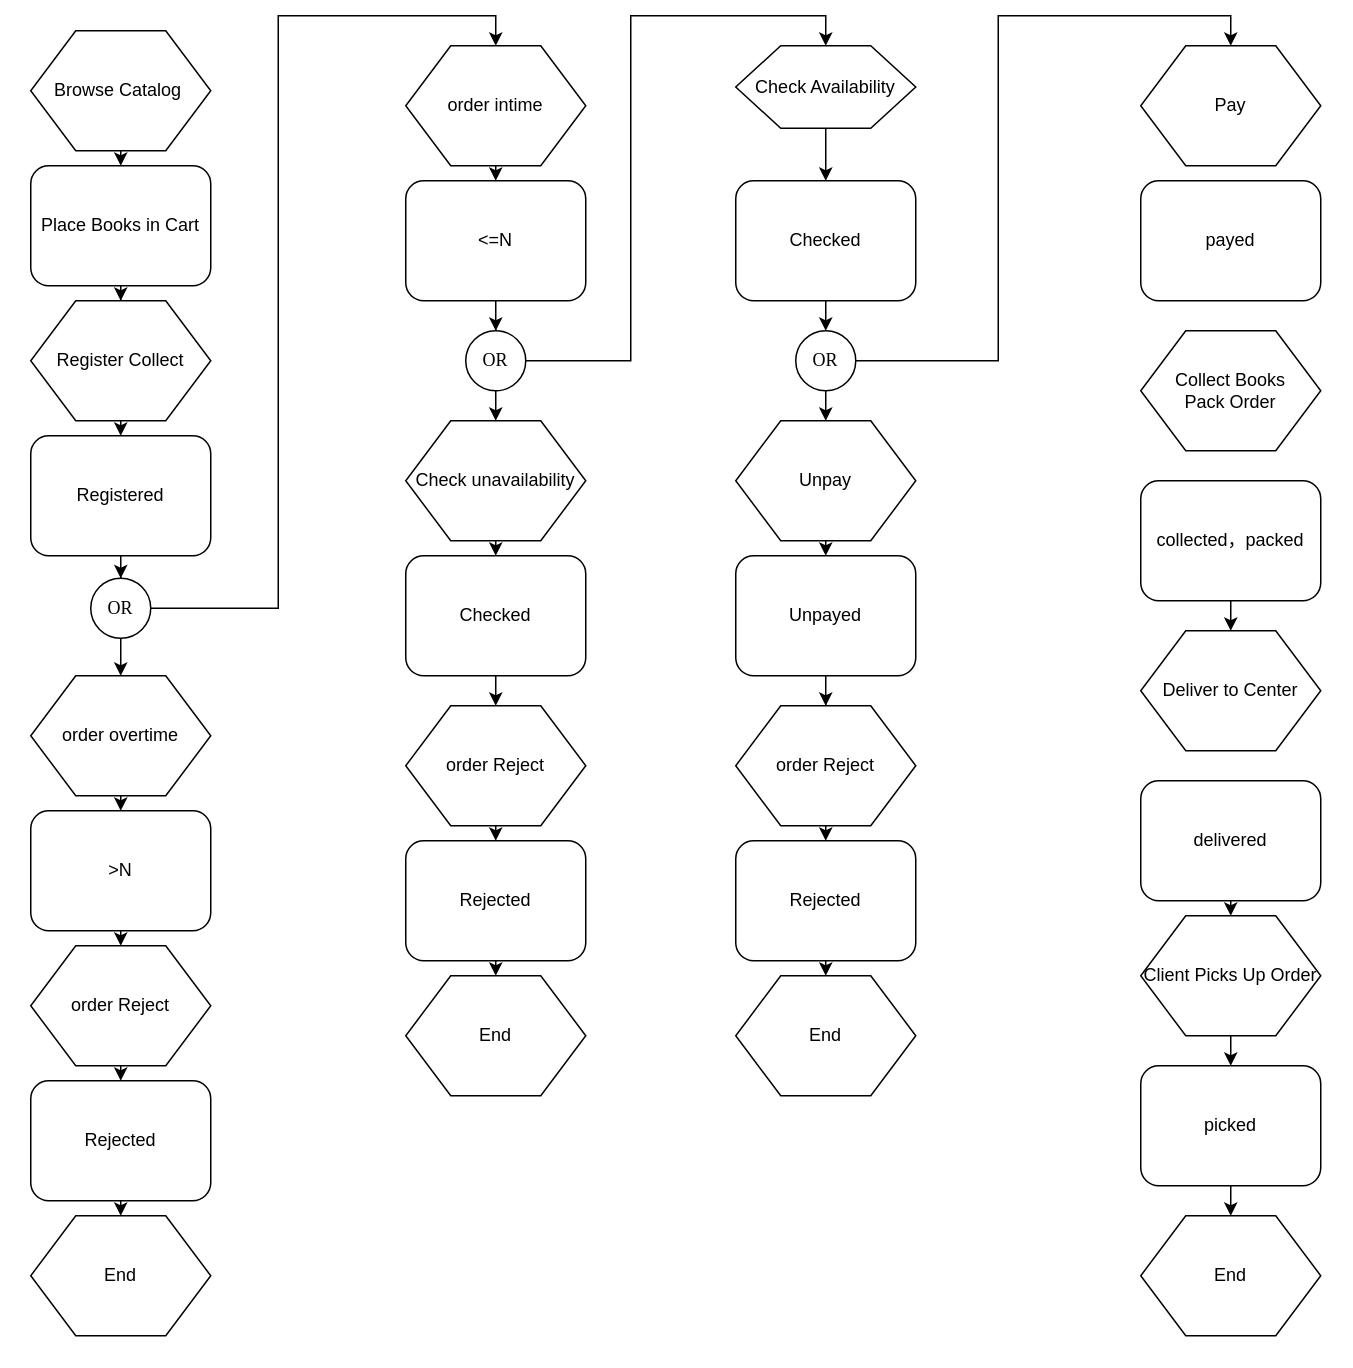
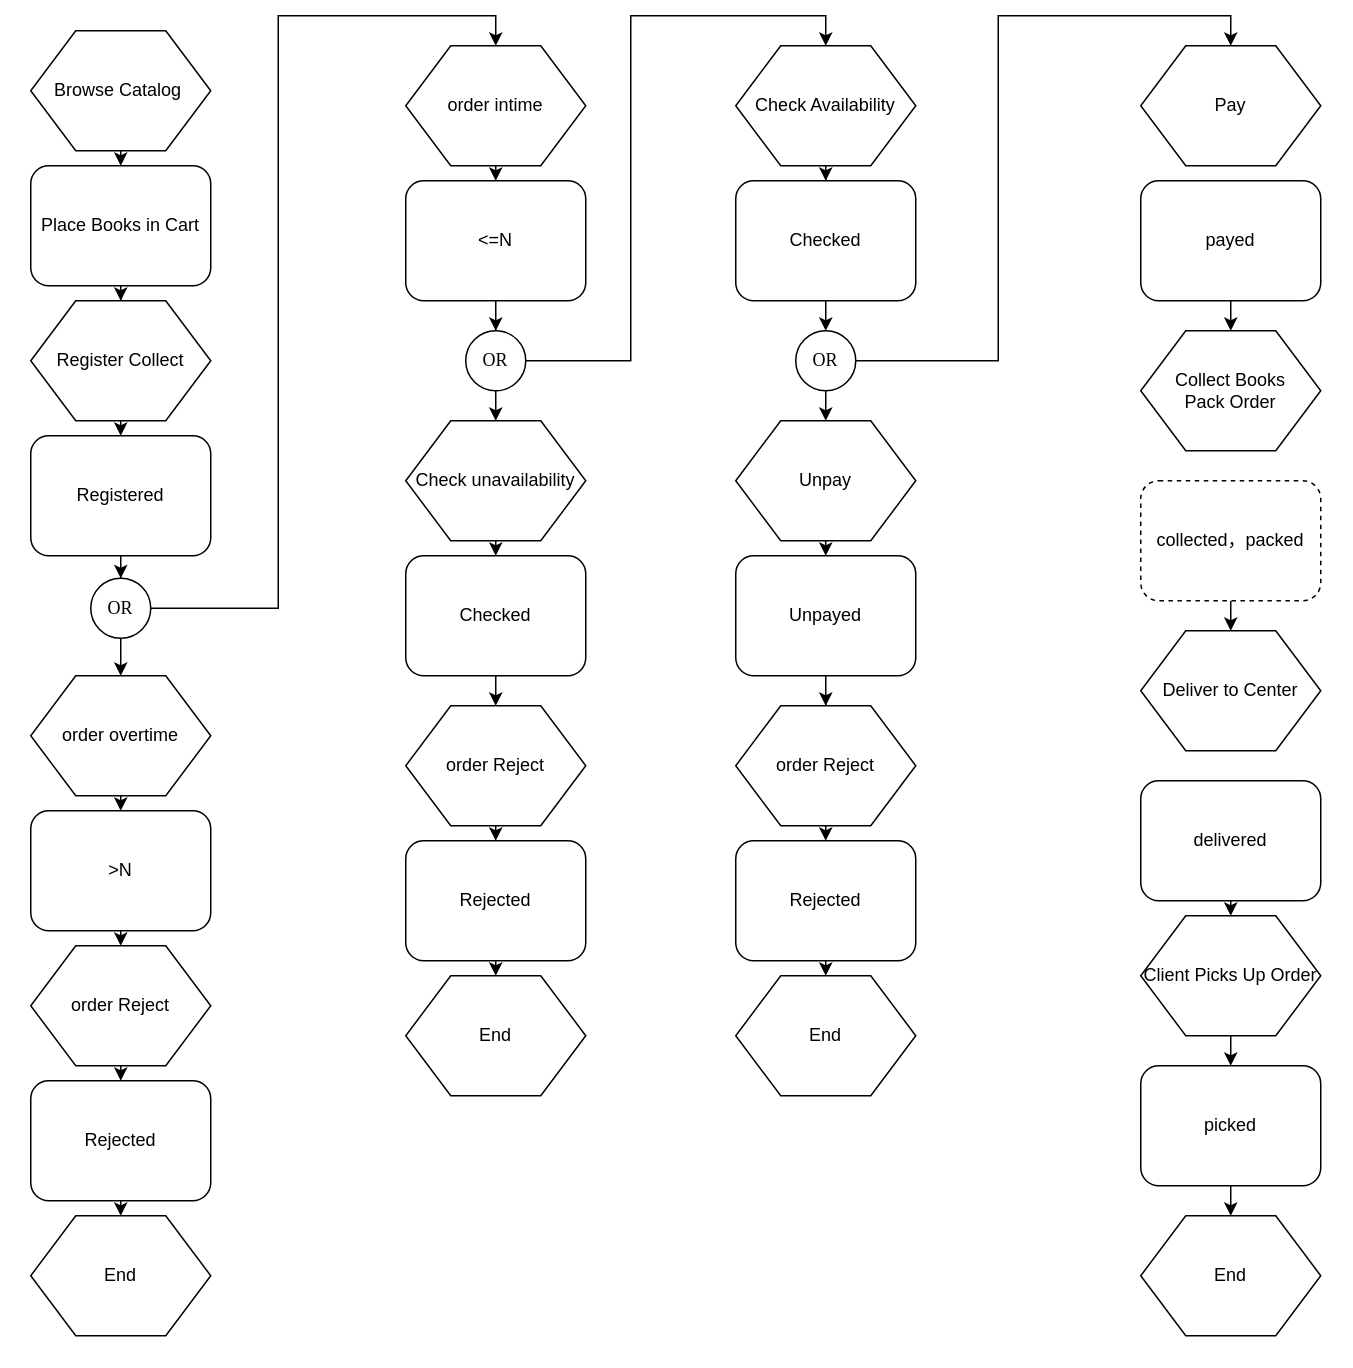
(826, 87) -> (826, 106)
none -> (1231, 311)
(1231, 541) -> (1231, 541)
